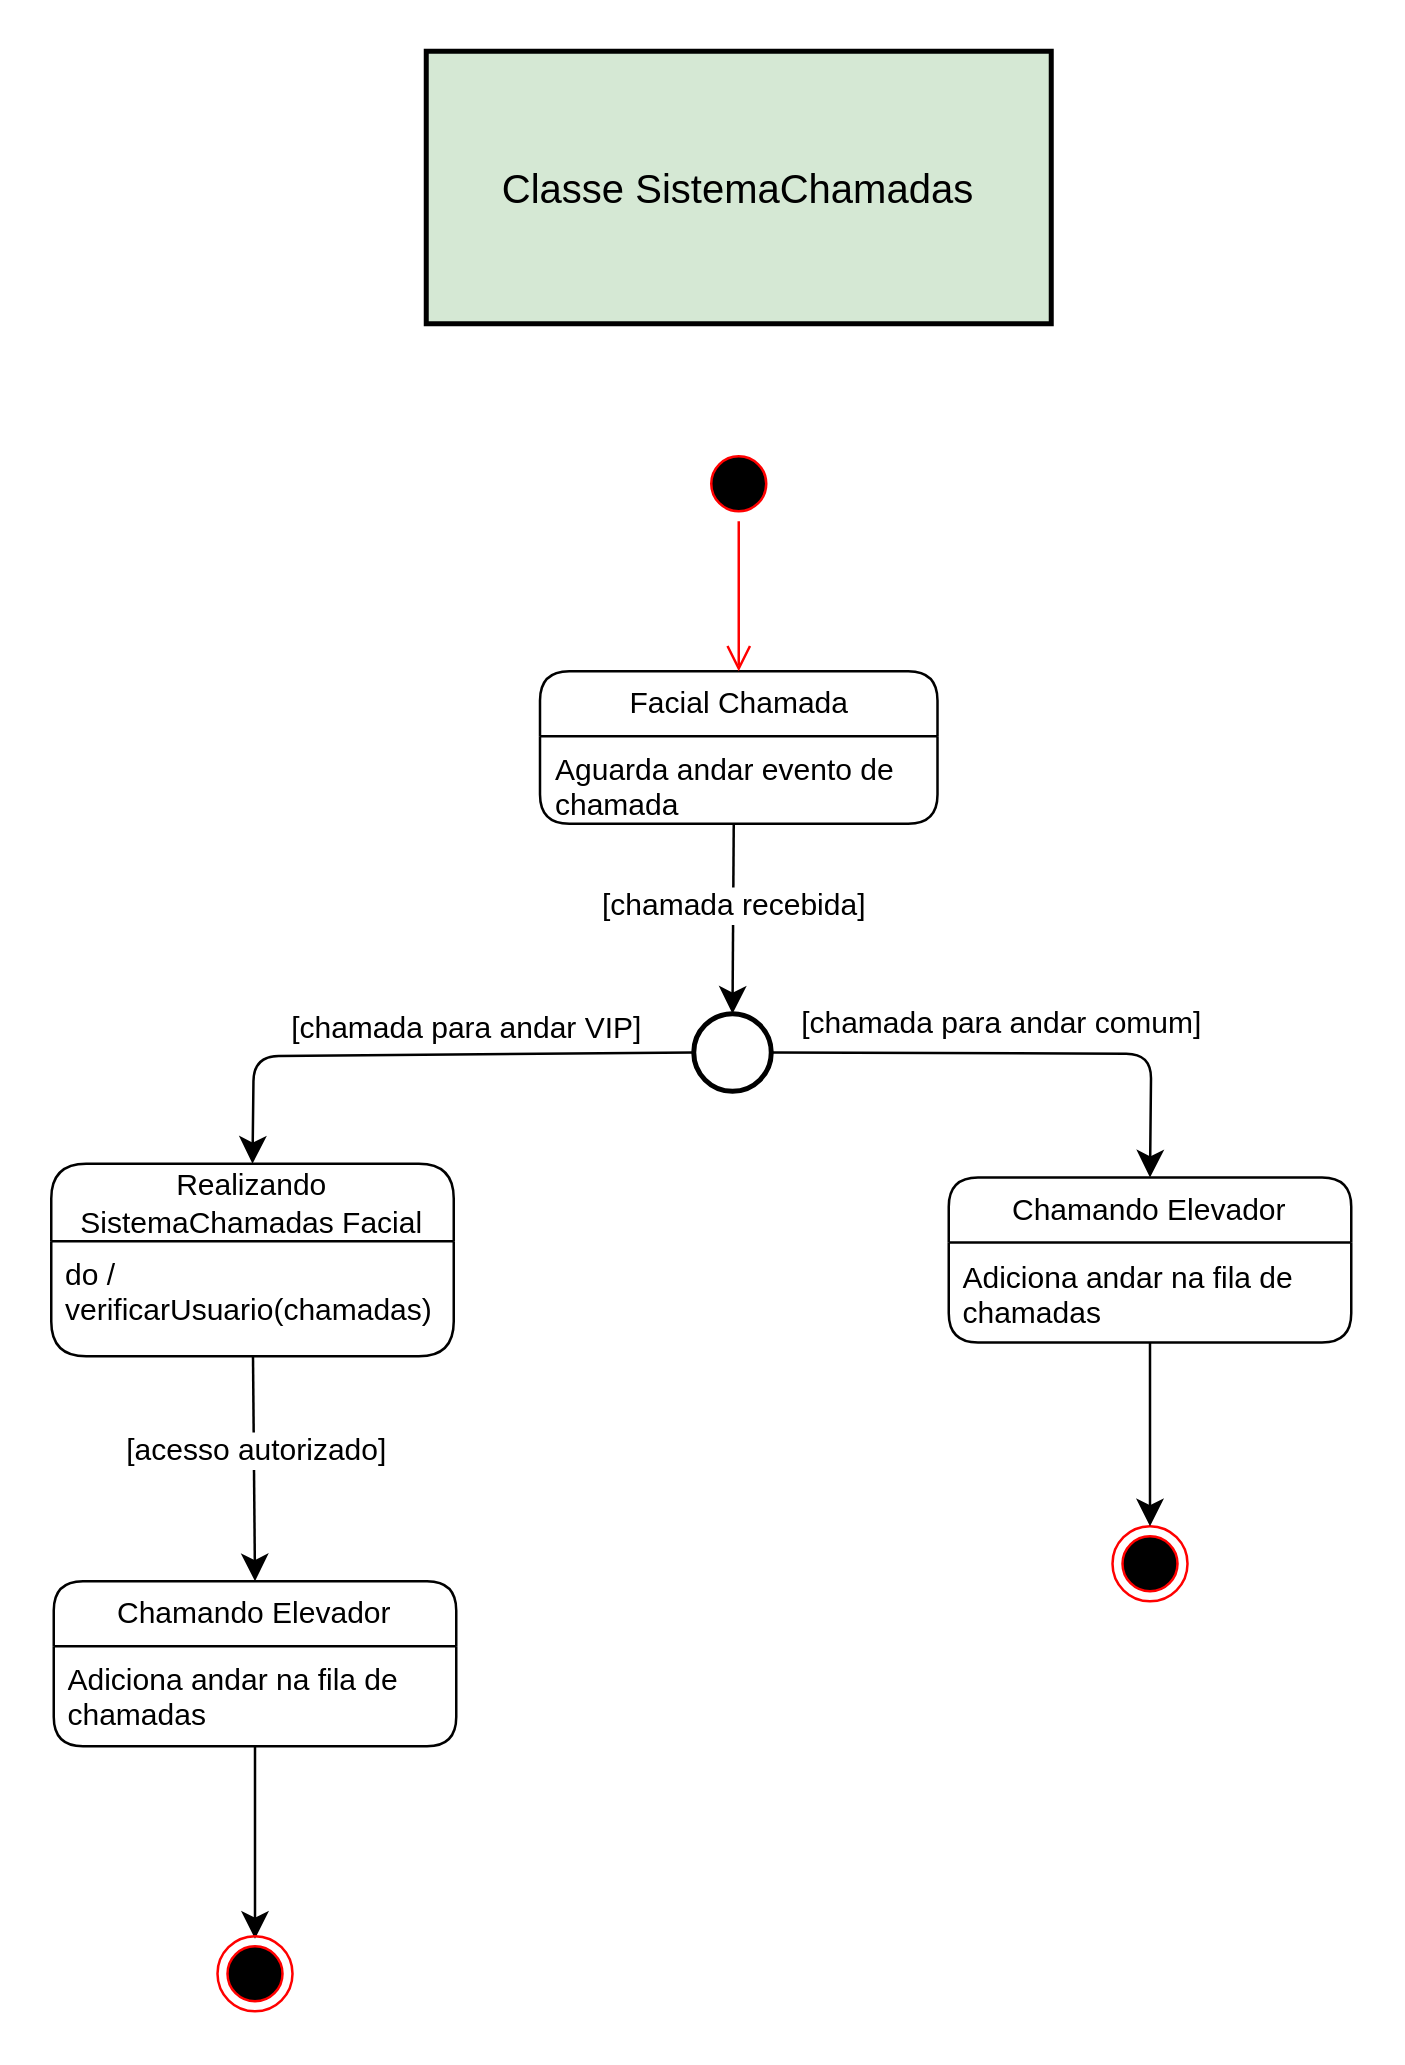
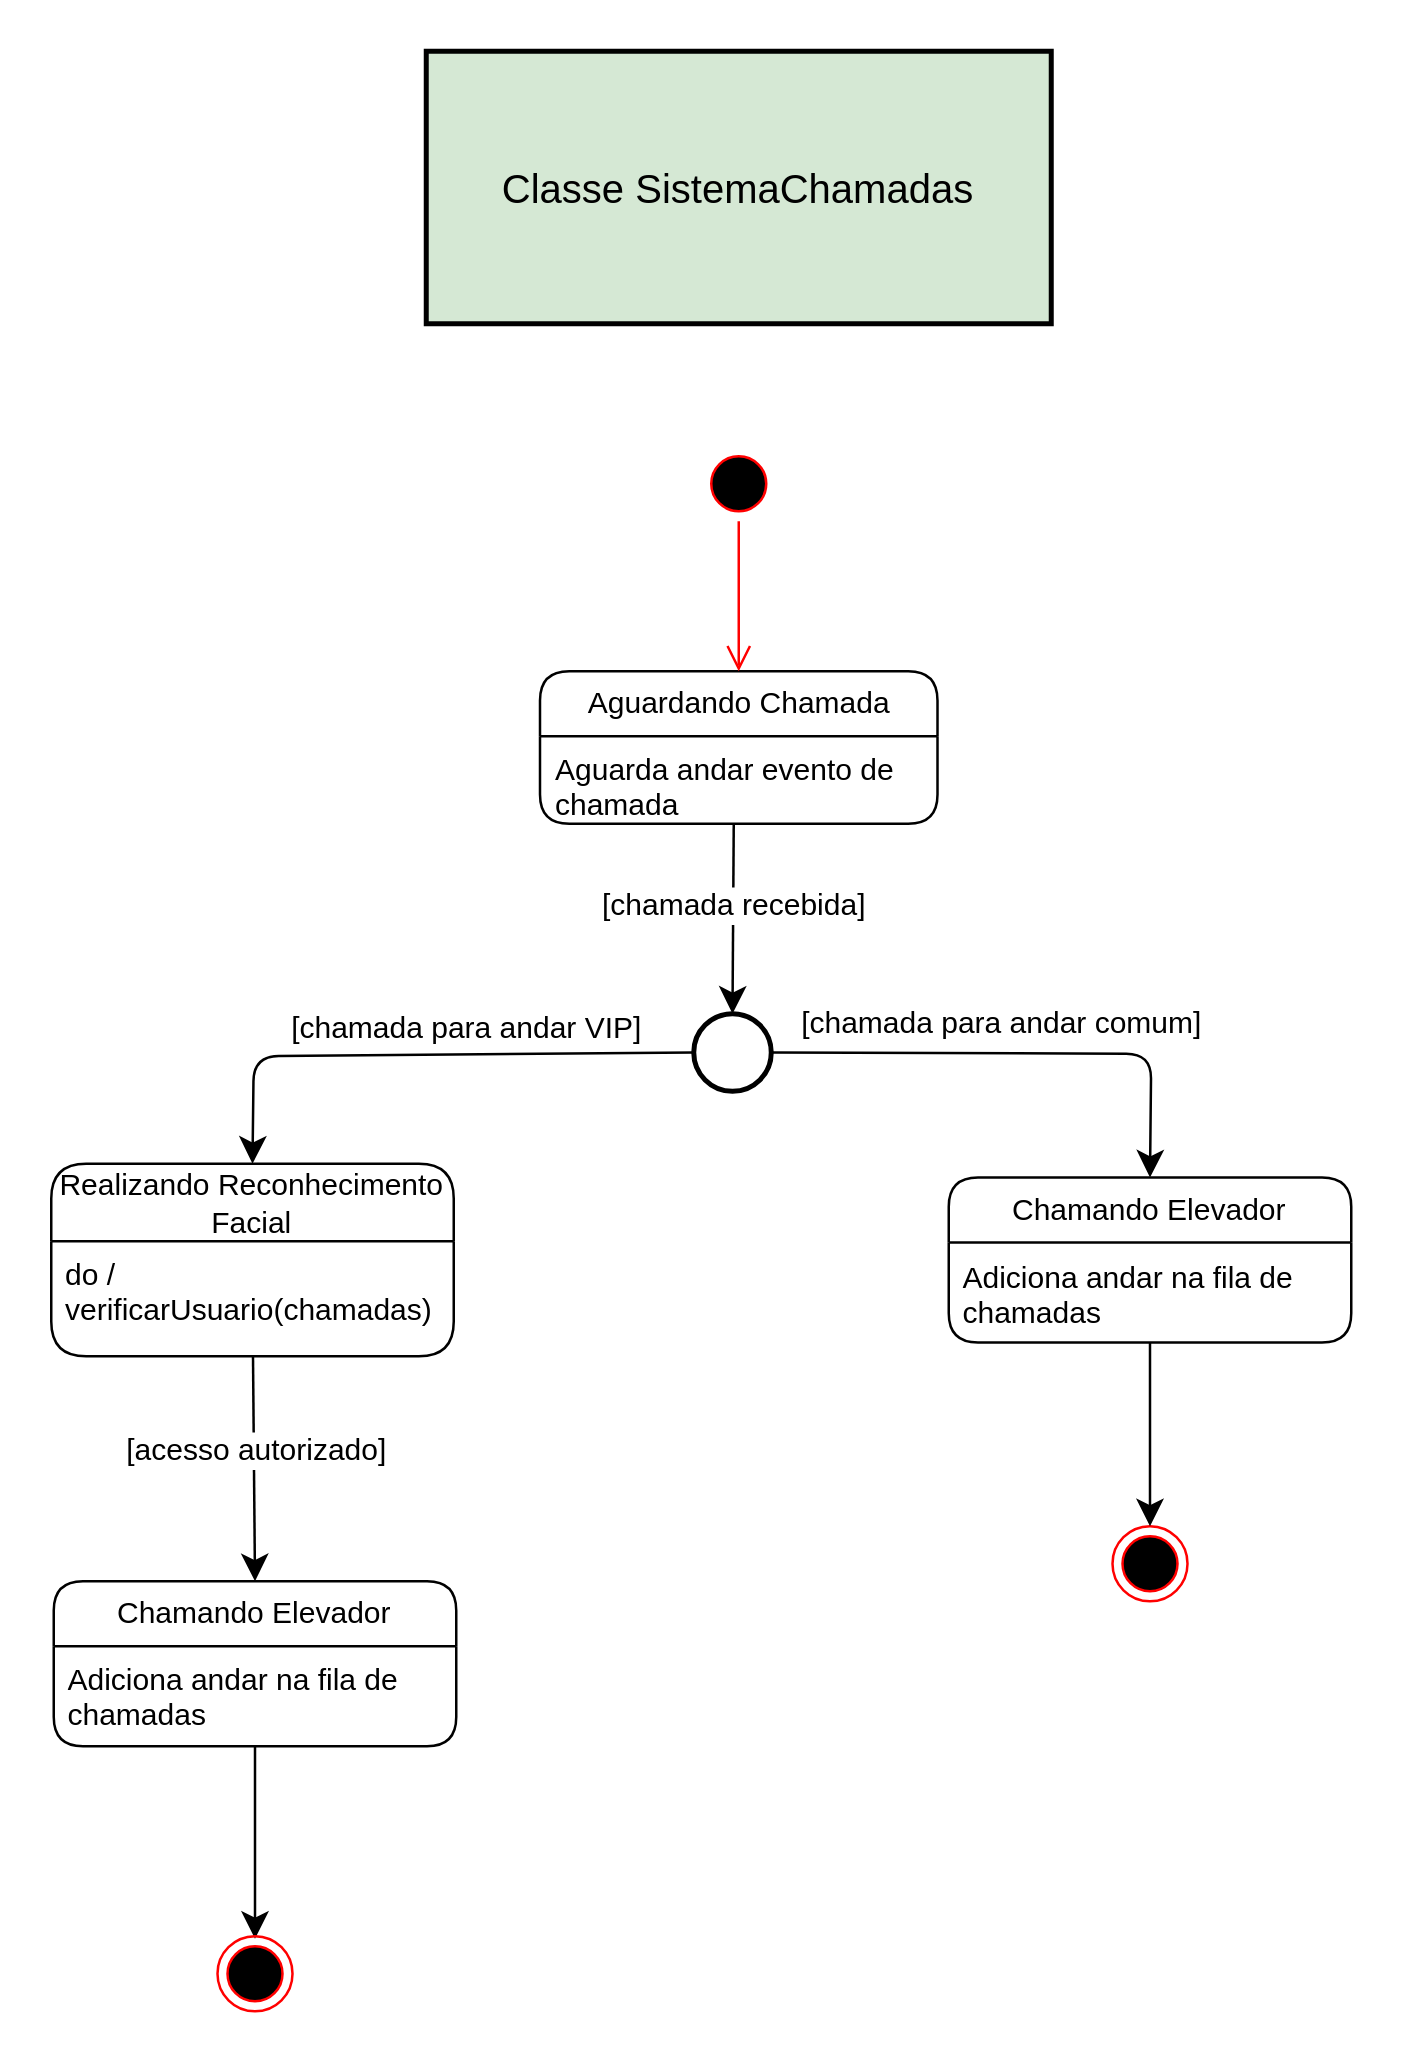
(740, 704) -> (740, 704)
(253, 1204) -> (253, 1204)
